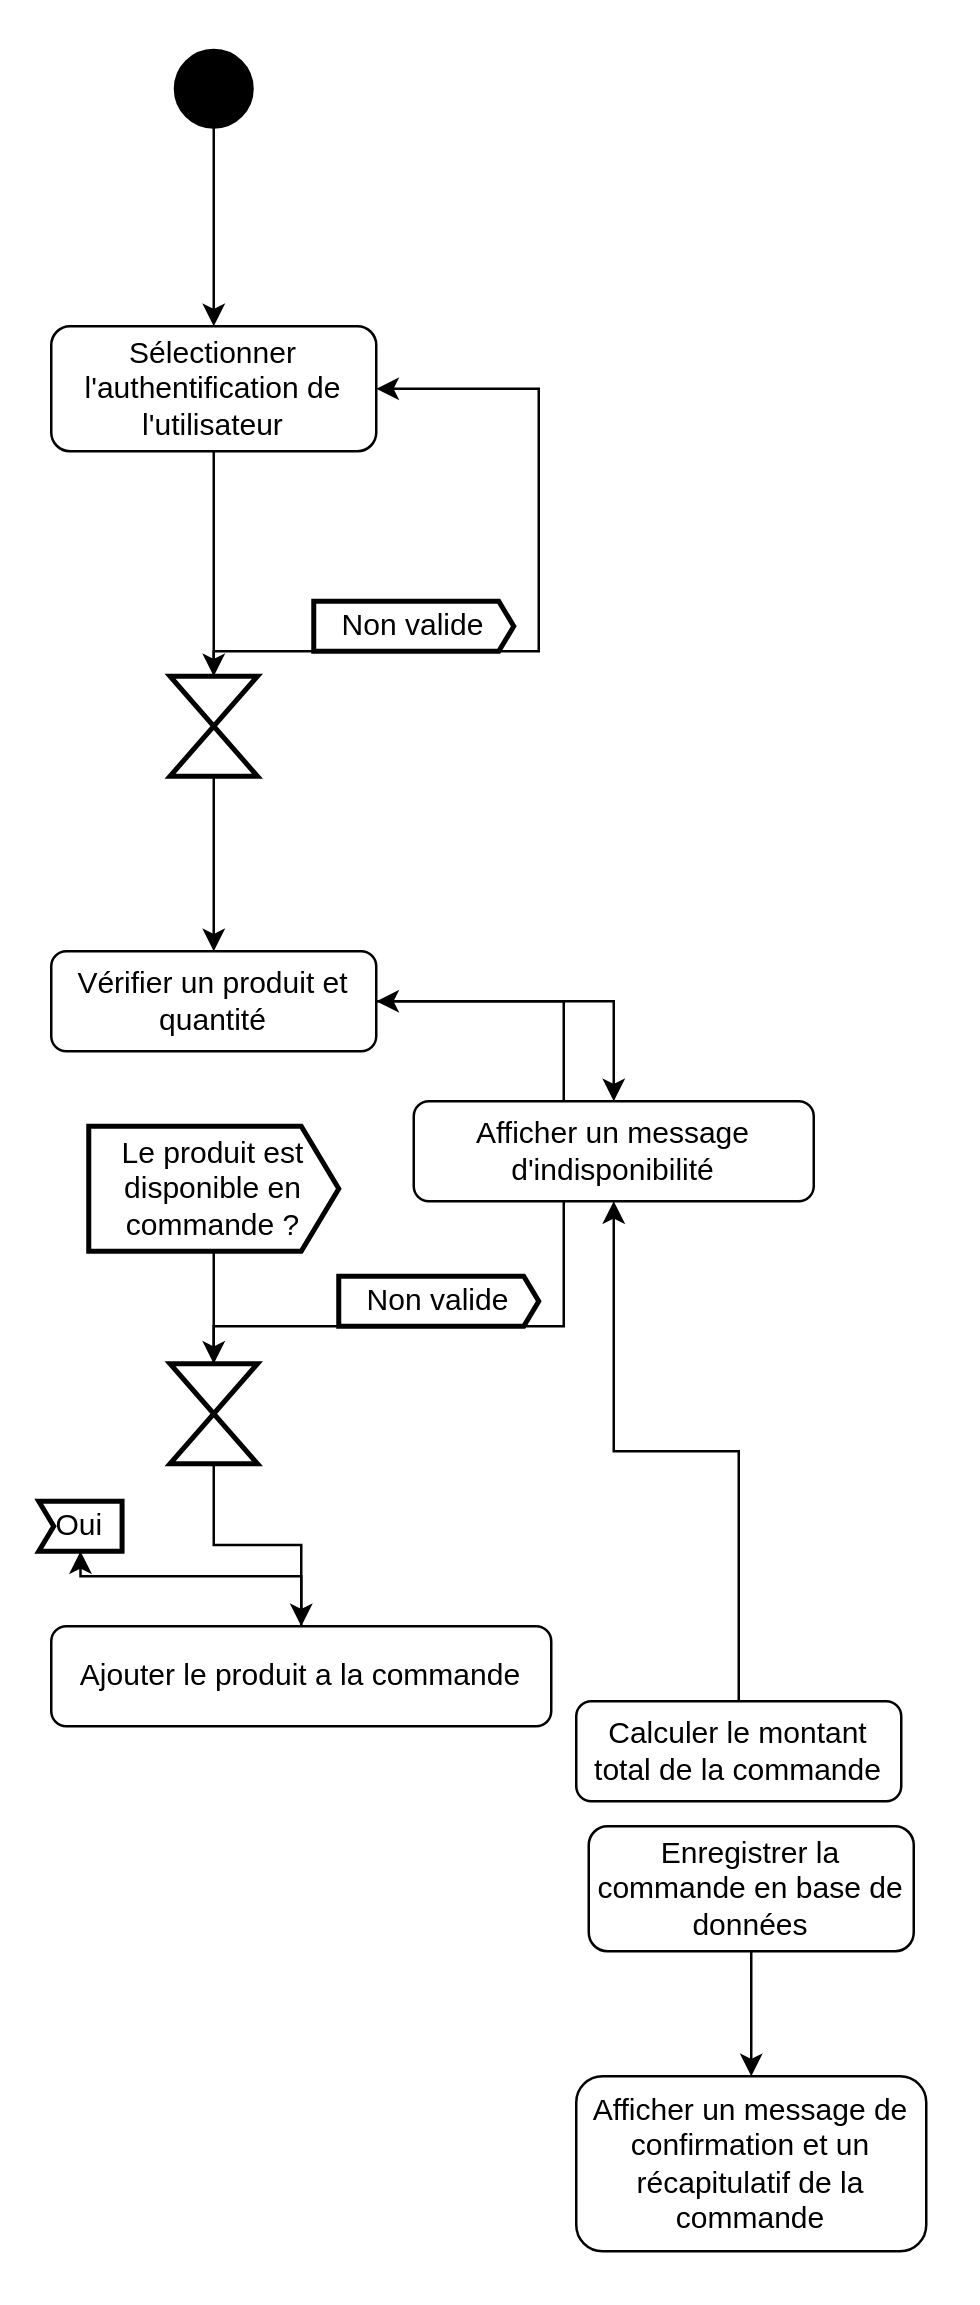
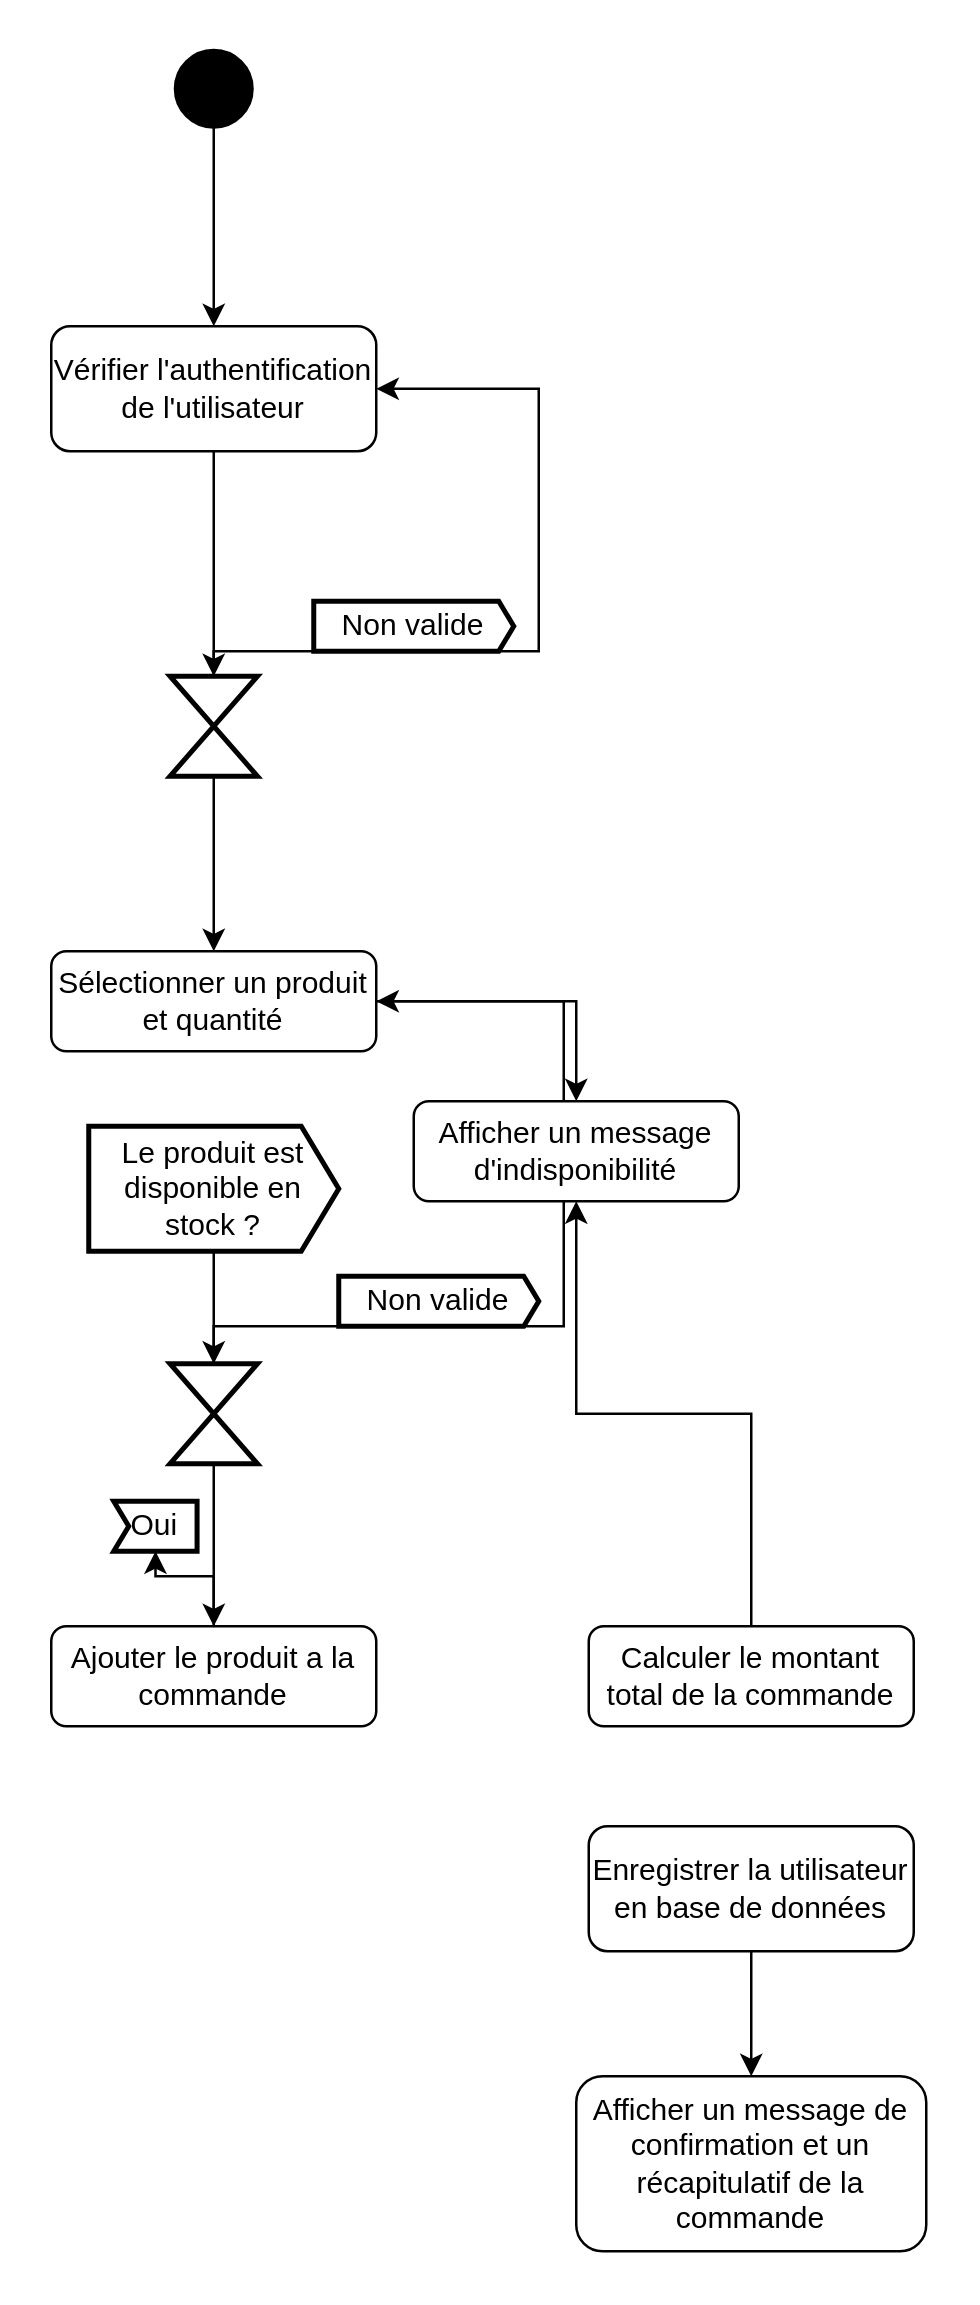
(214, 389) -> (214, 389)
(214, 1001) -> (214, 1001)
(614, 1151) -> (576, 1151)
(214, 1189) -> (214, 1189)
(80, 1526) -> (155, 1526)
(301, 1676) -> (214, 1676)
(739, 1751) -> (751, 1676)
(751, 1889) -> (751, 1889)
